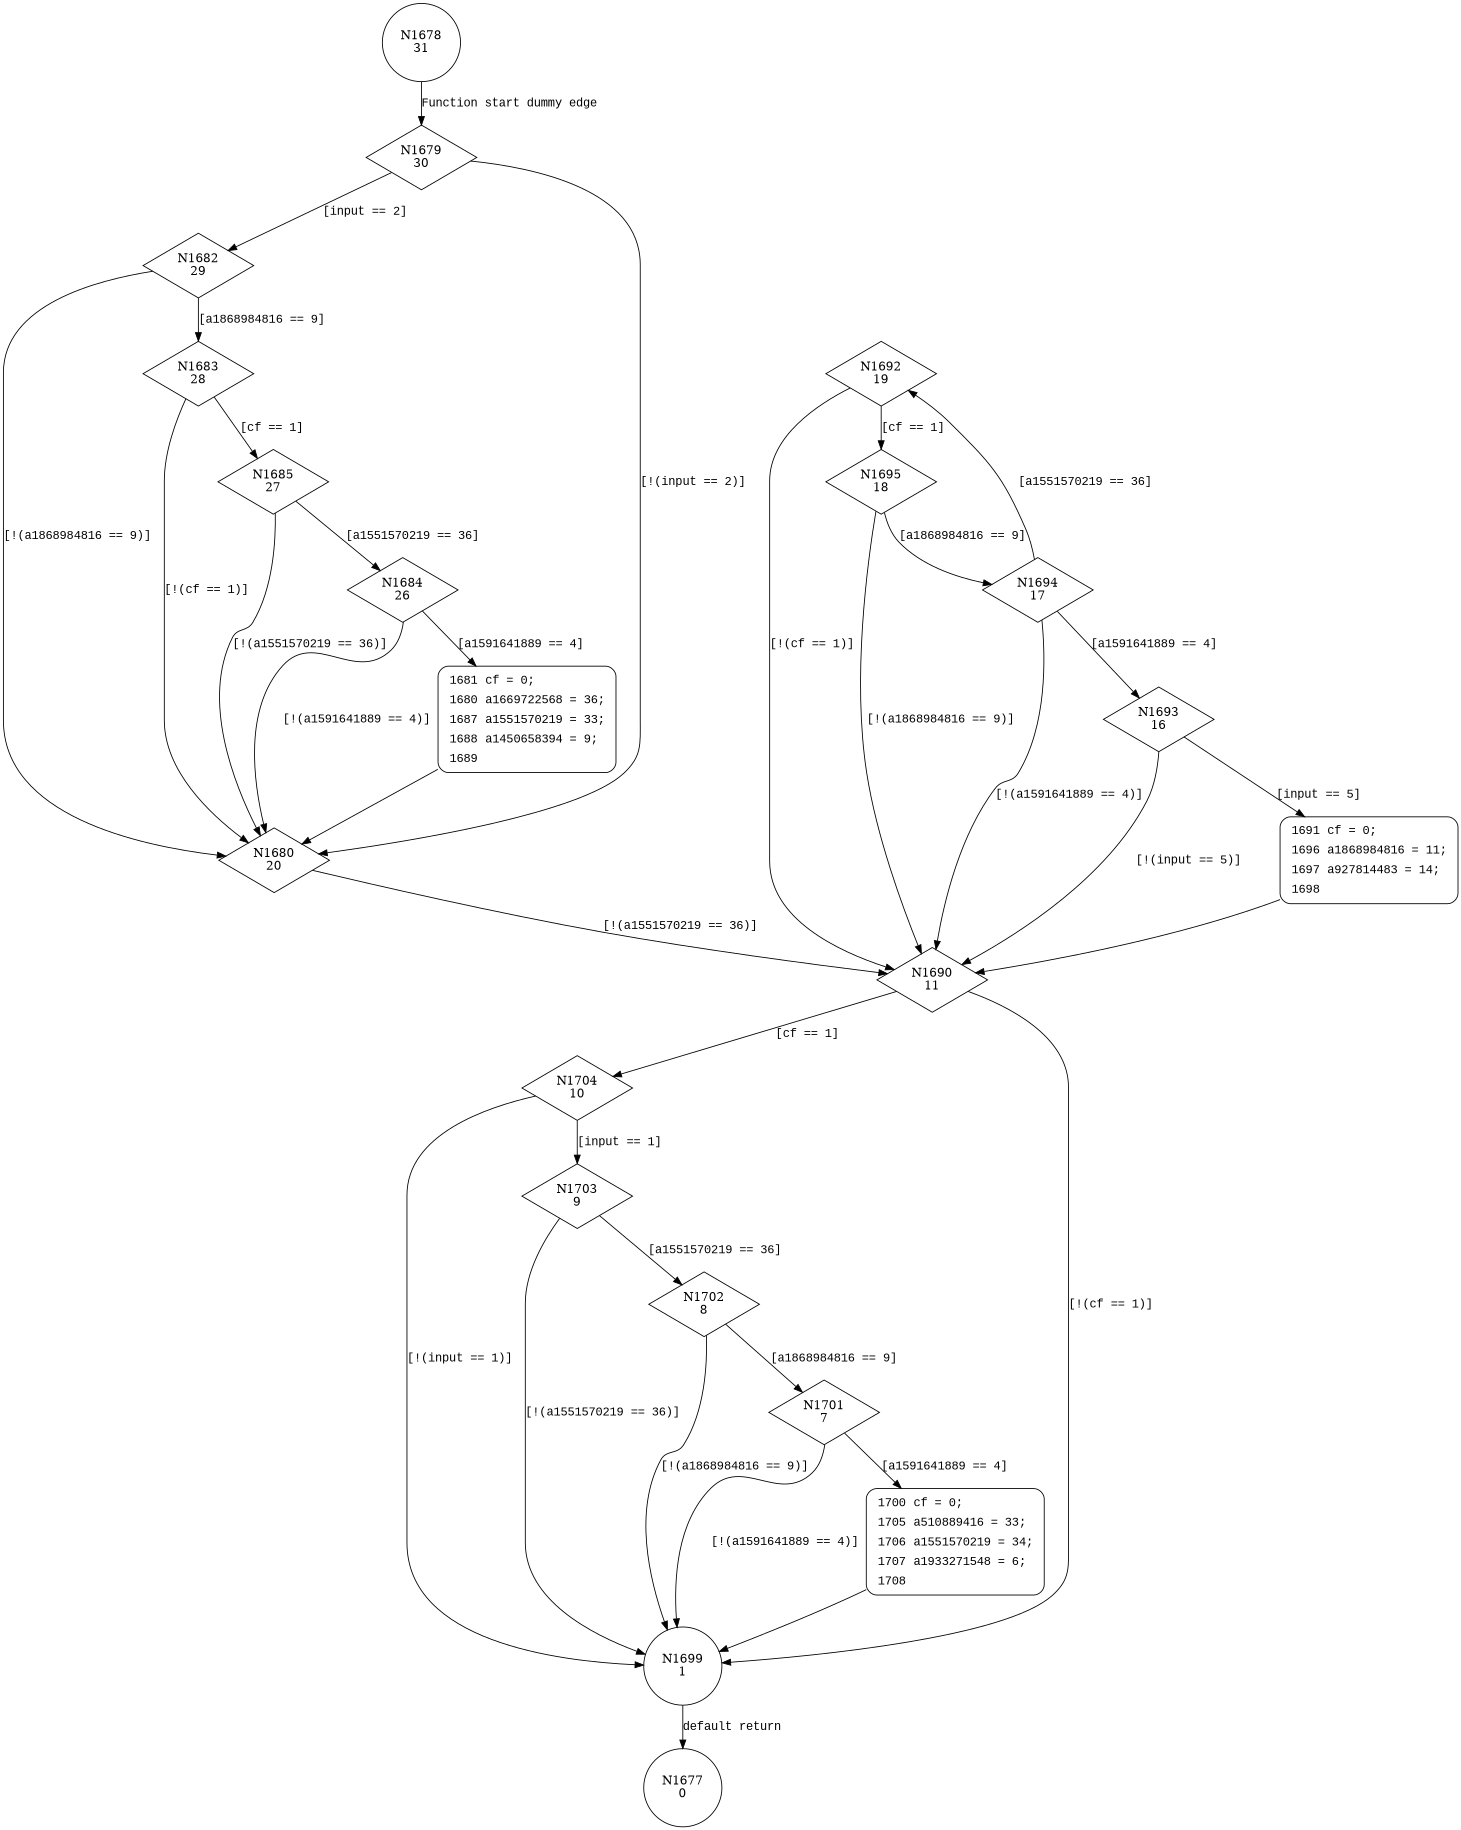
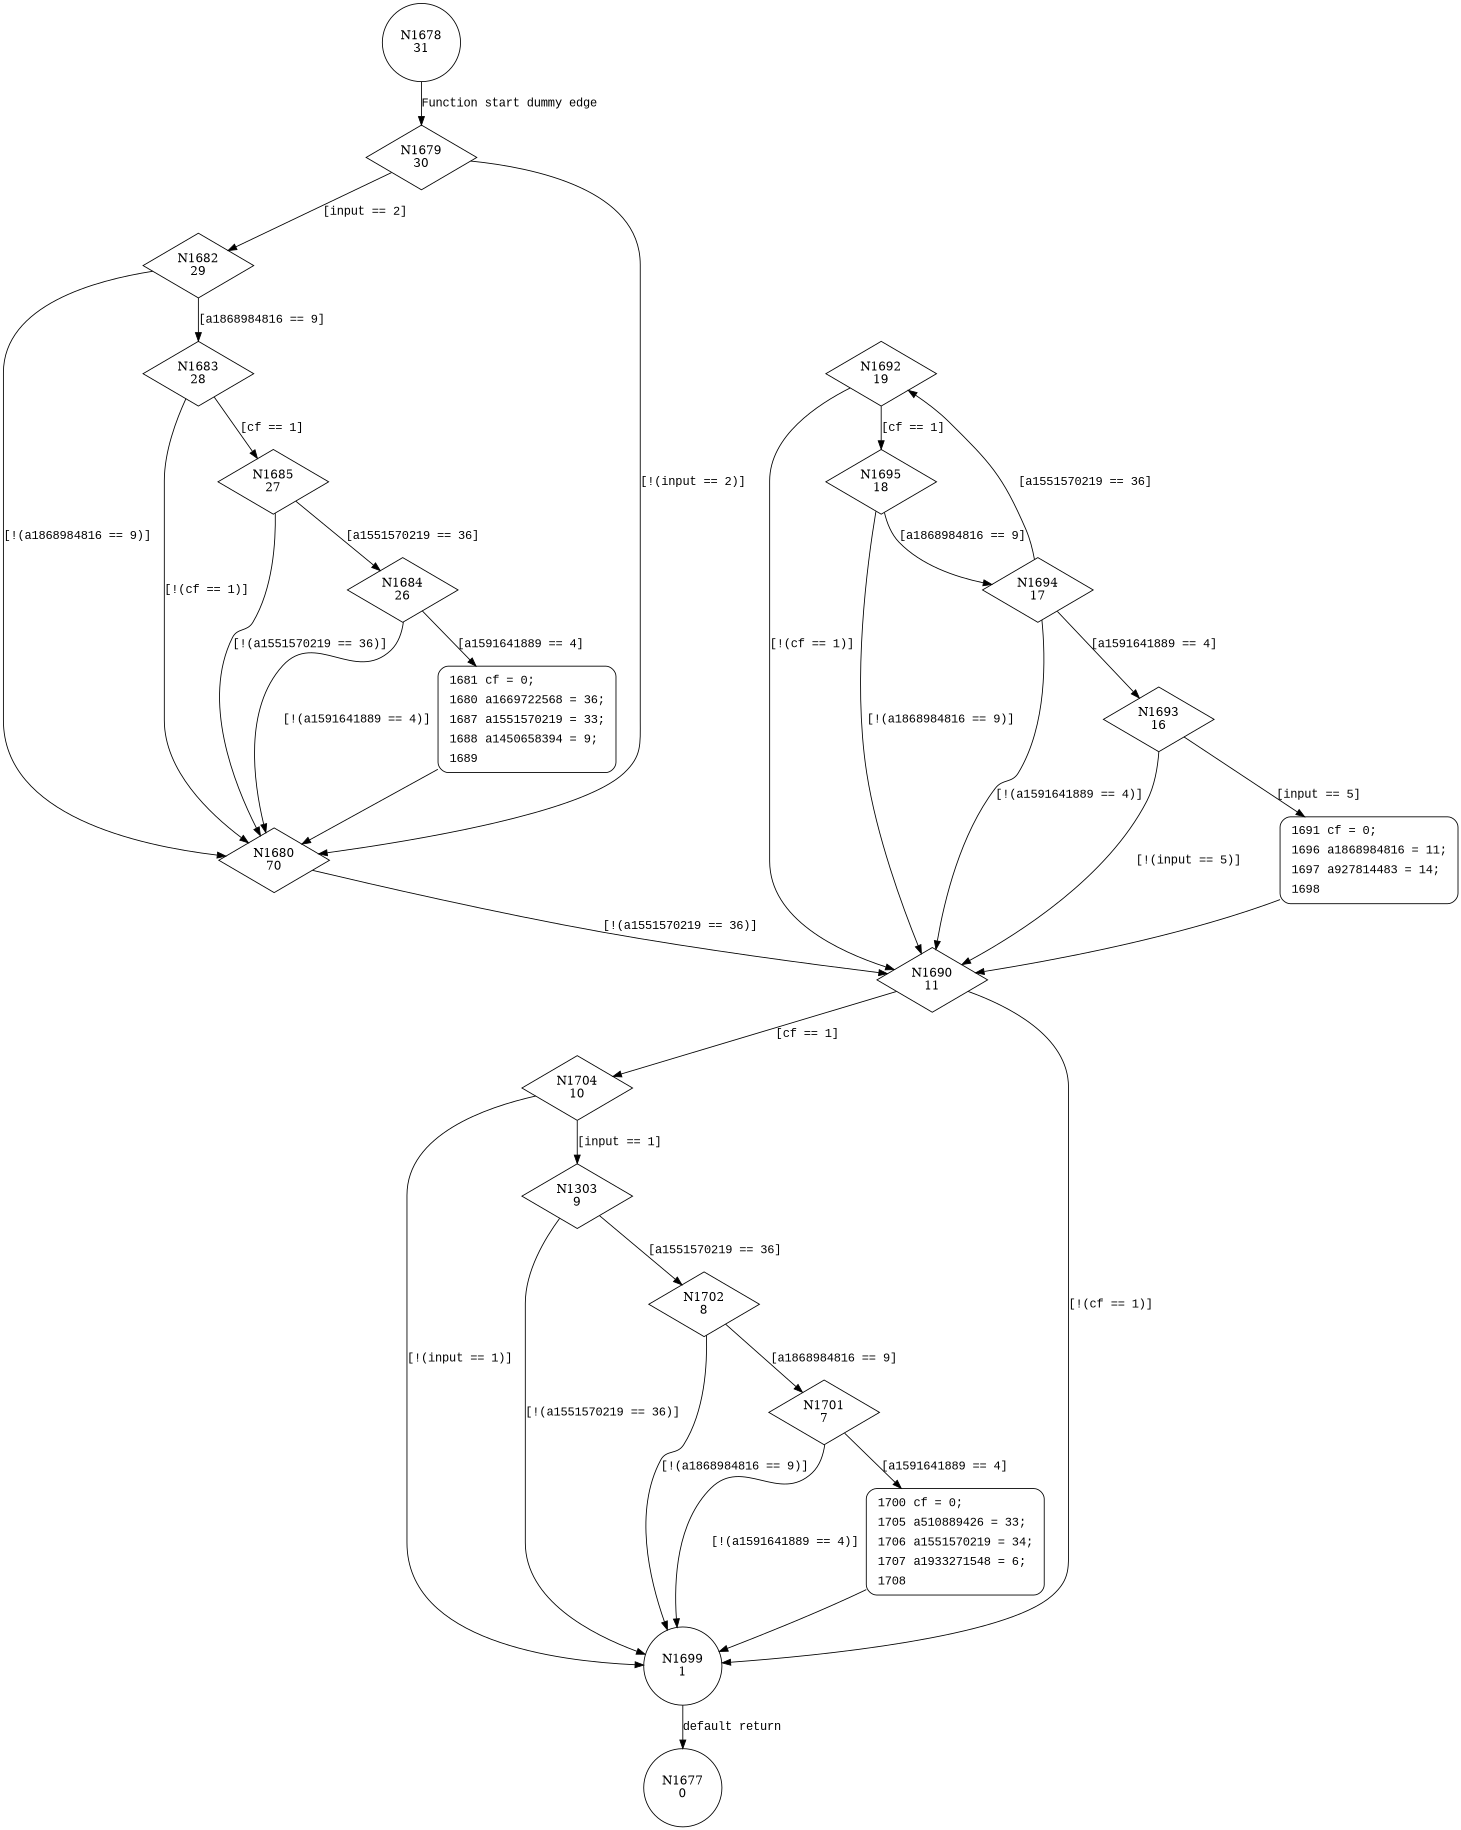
(274, 860) -> (274, 860)
(577, 1196) -> (577, 1196)
(970, 1522) -> (970, 1522)
